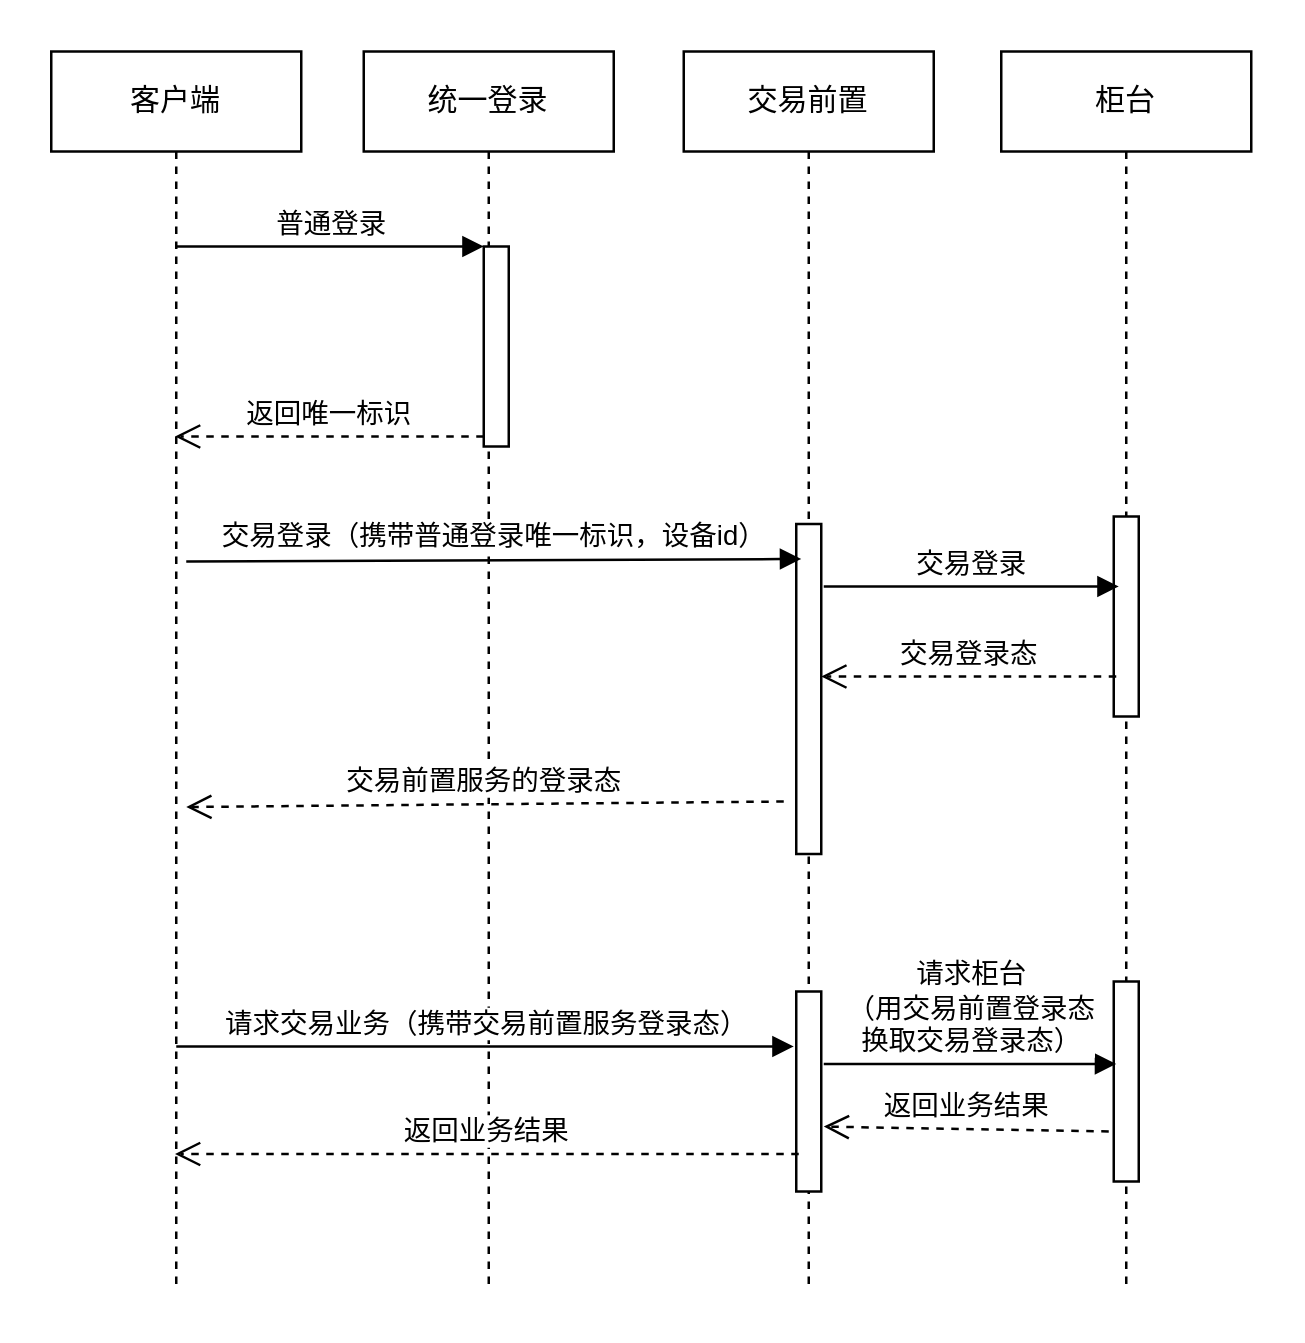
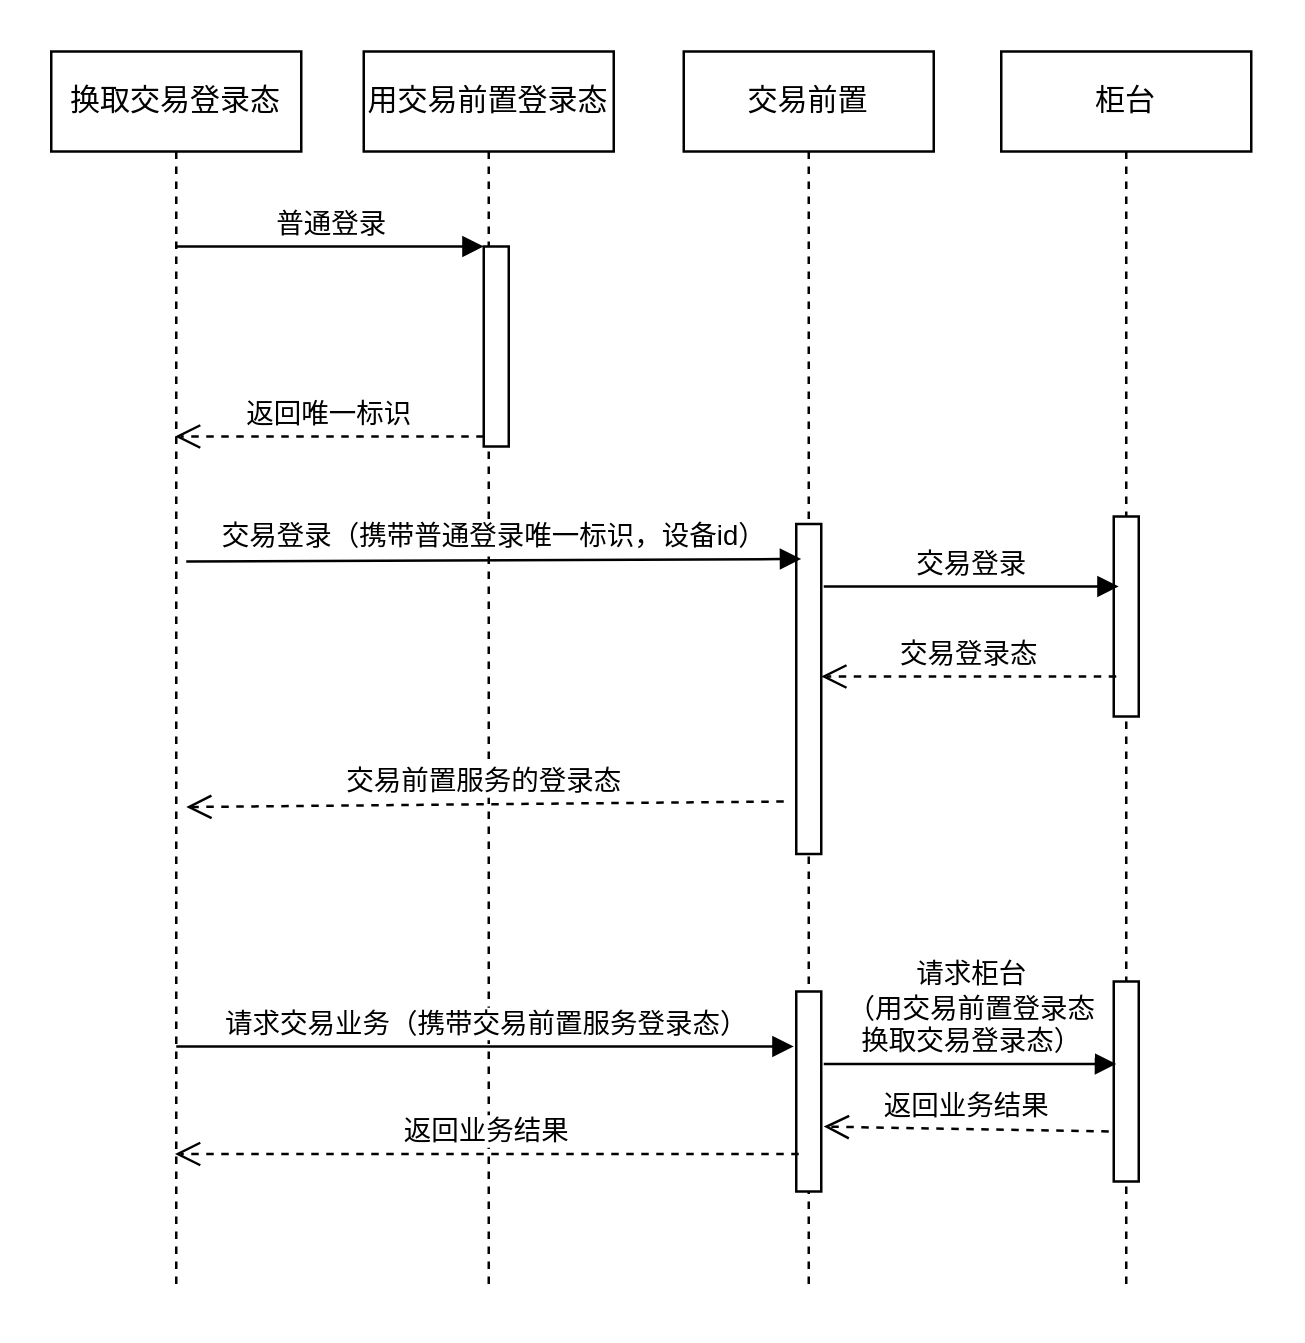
(176, 101) -> (176, 101)
(489, 101) -> (489, 101)
